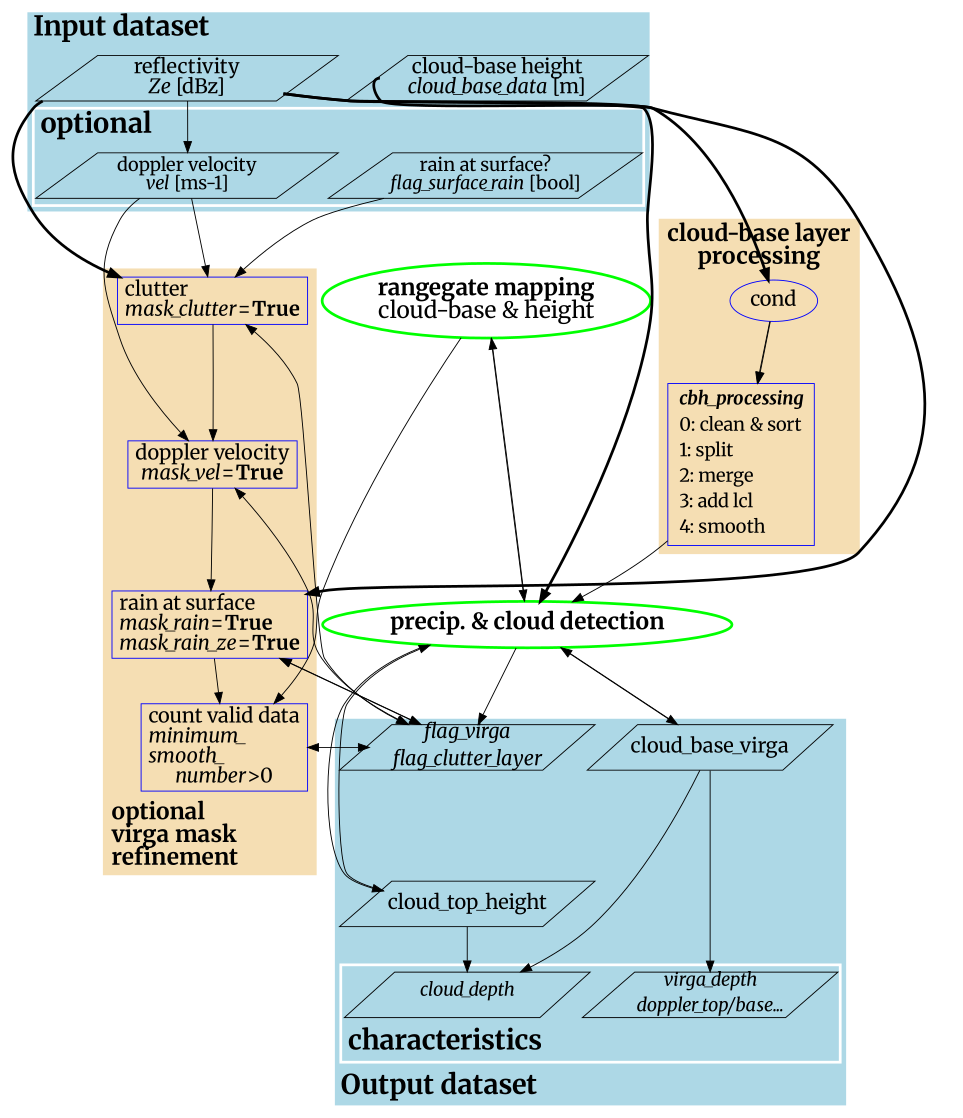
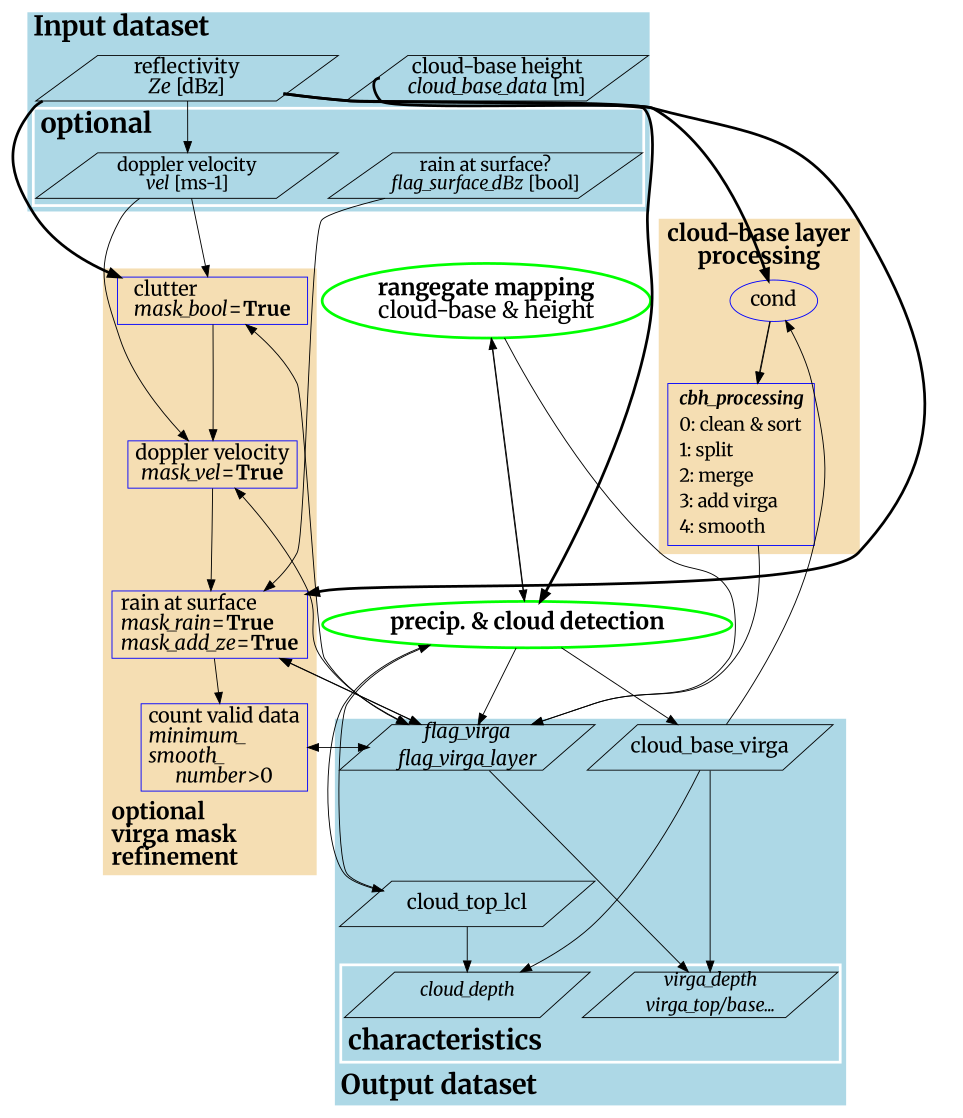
(458, 184) -> (458, 184)
(304, 224) -> (309, 372)
(181, 310) -> (181, 310)
(716, 502) -> (729, 502)
(358, 512) -> (699, 570)
(626, 571) -> (741, 648)
(178, 644) -> (178, 644)
(624, 689) -> (816, 535)
(468, 759) -> (468, 759)
none -> (585, 867)
(467, 904) -> (467, 904)
(711, 1006) -> (711, 1006)
